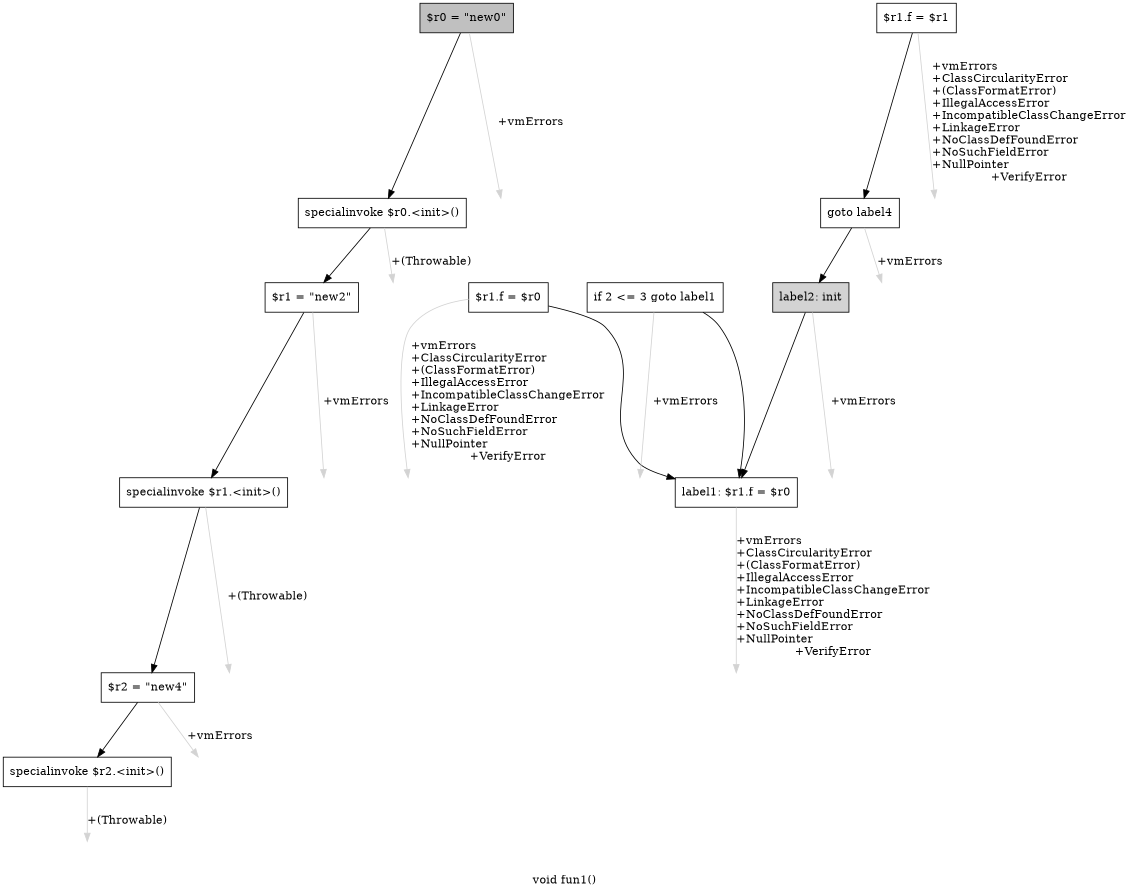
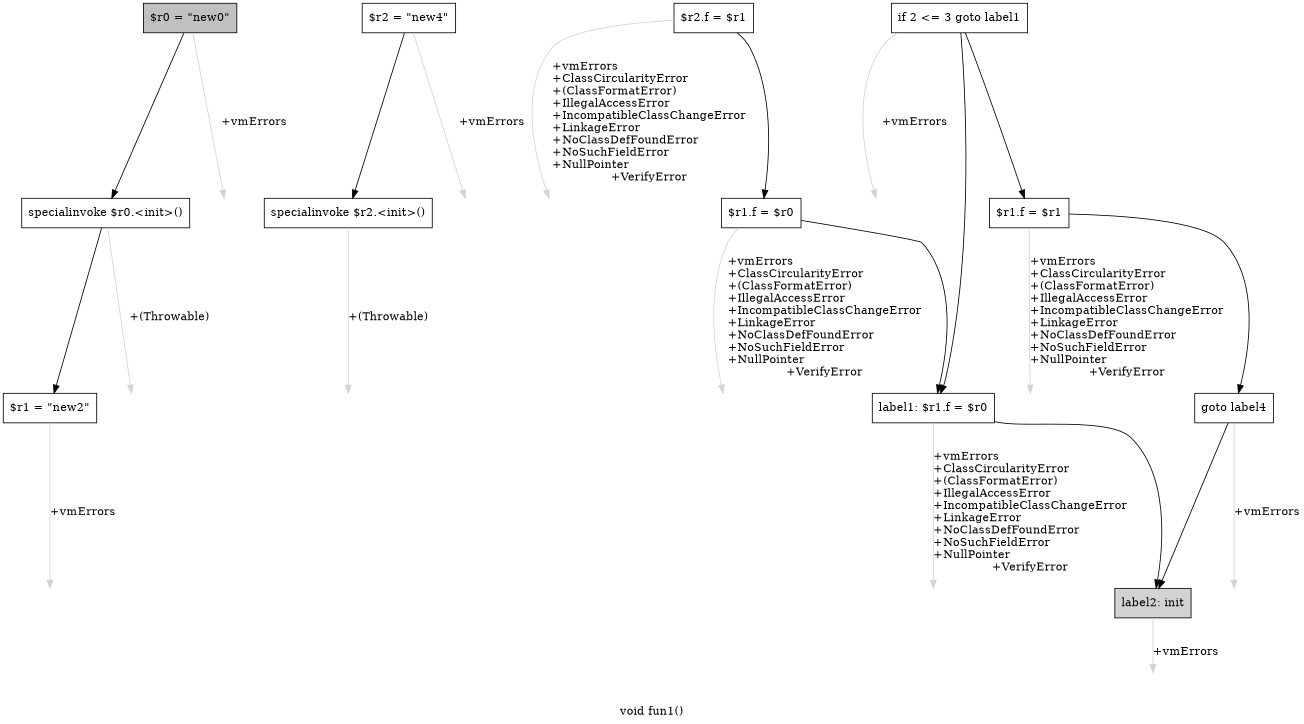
none -> (714, 18)
none -> (994, 111)
(775, 391) -> (1134, 442)
(204, 492) -> none
